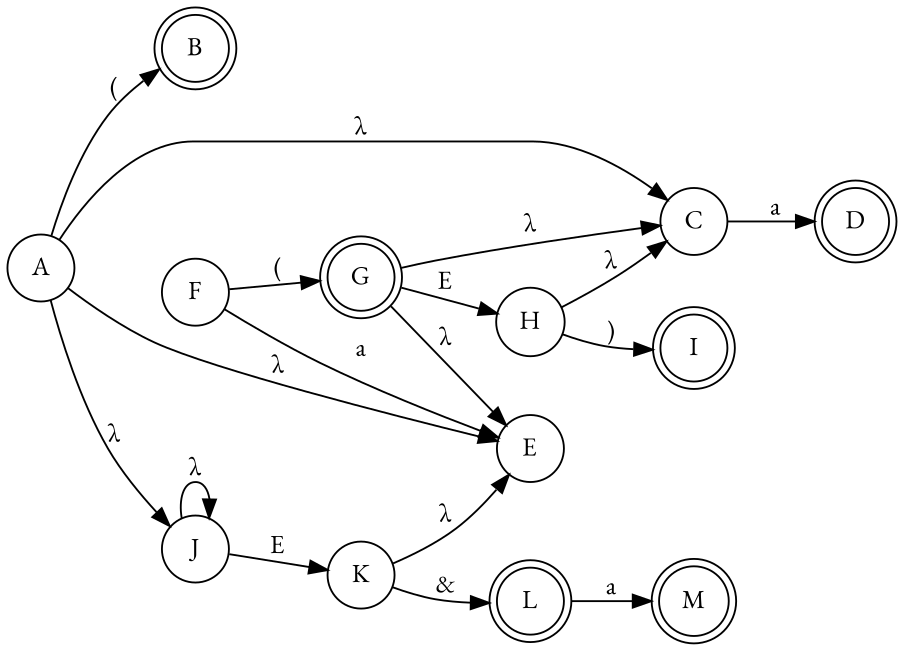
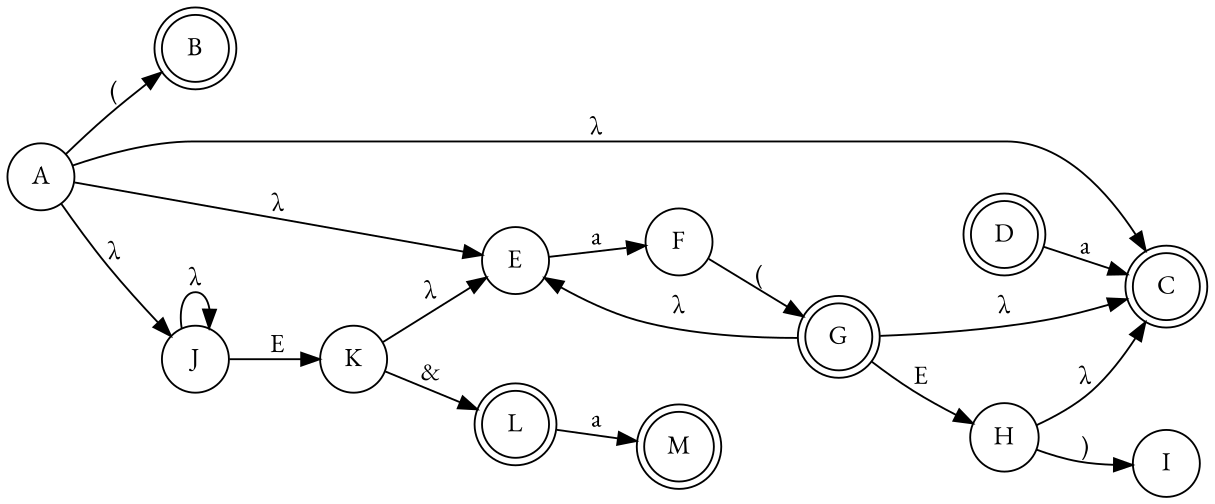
(694, 221) -> (1166, 287)
(762, 221) -> (1076, 258)
(694, 348) -> (1166, 463)
(349, 377) -> (588, 252)
